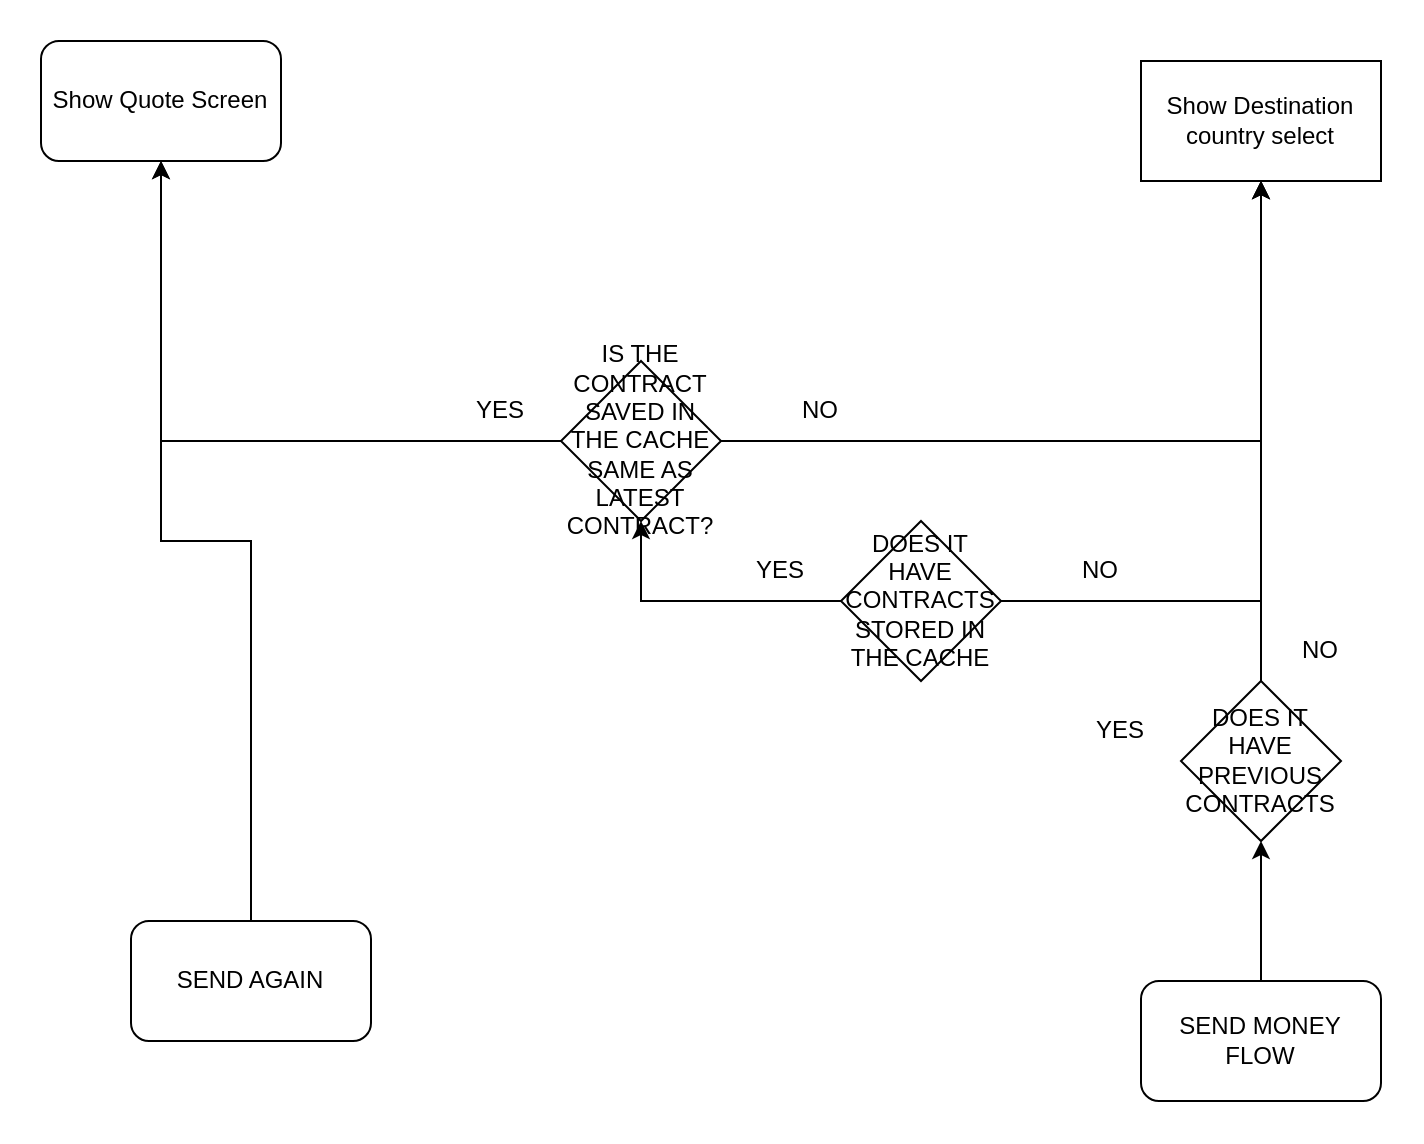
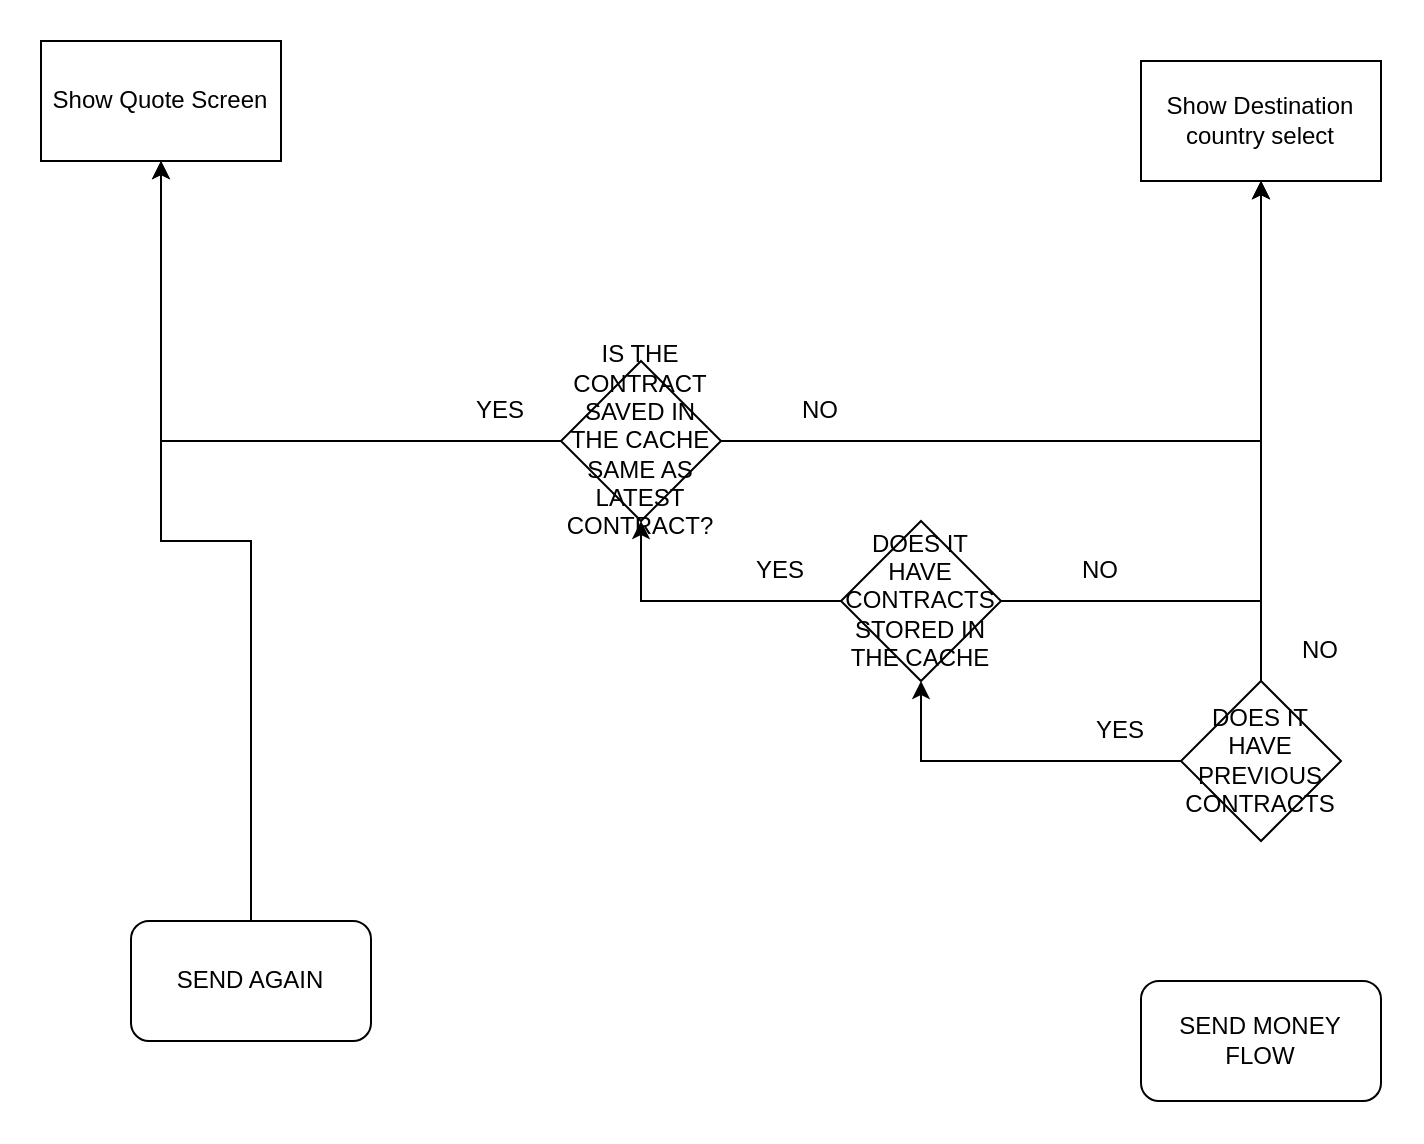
(161, 101) -> (161, 101)
none -> (1018, 761)
(1261, 918) -> none
